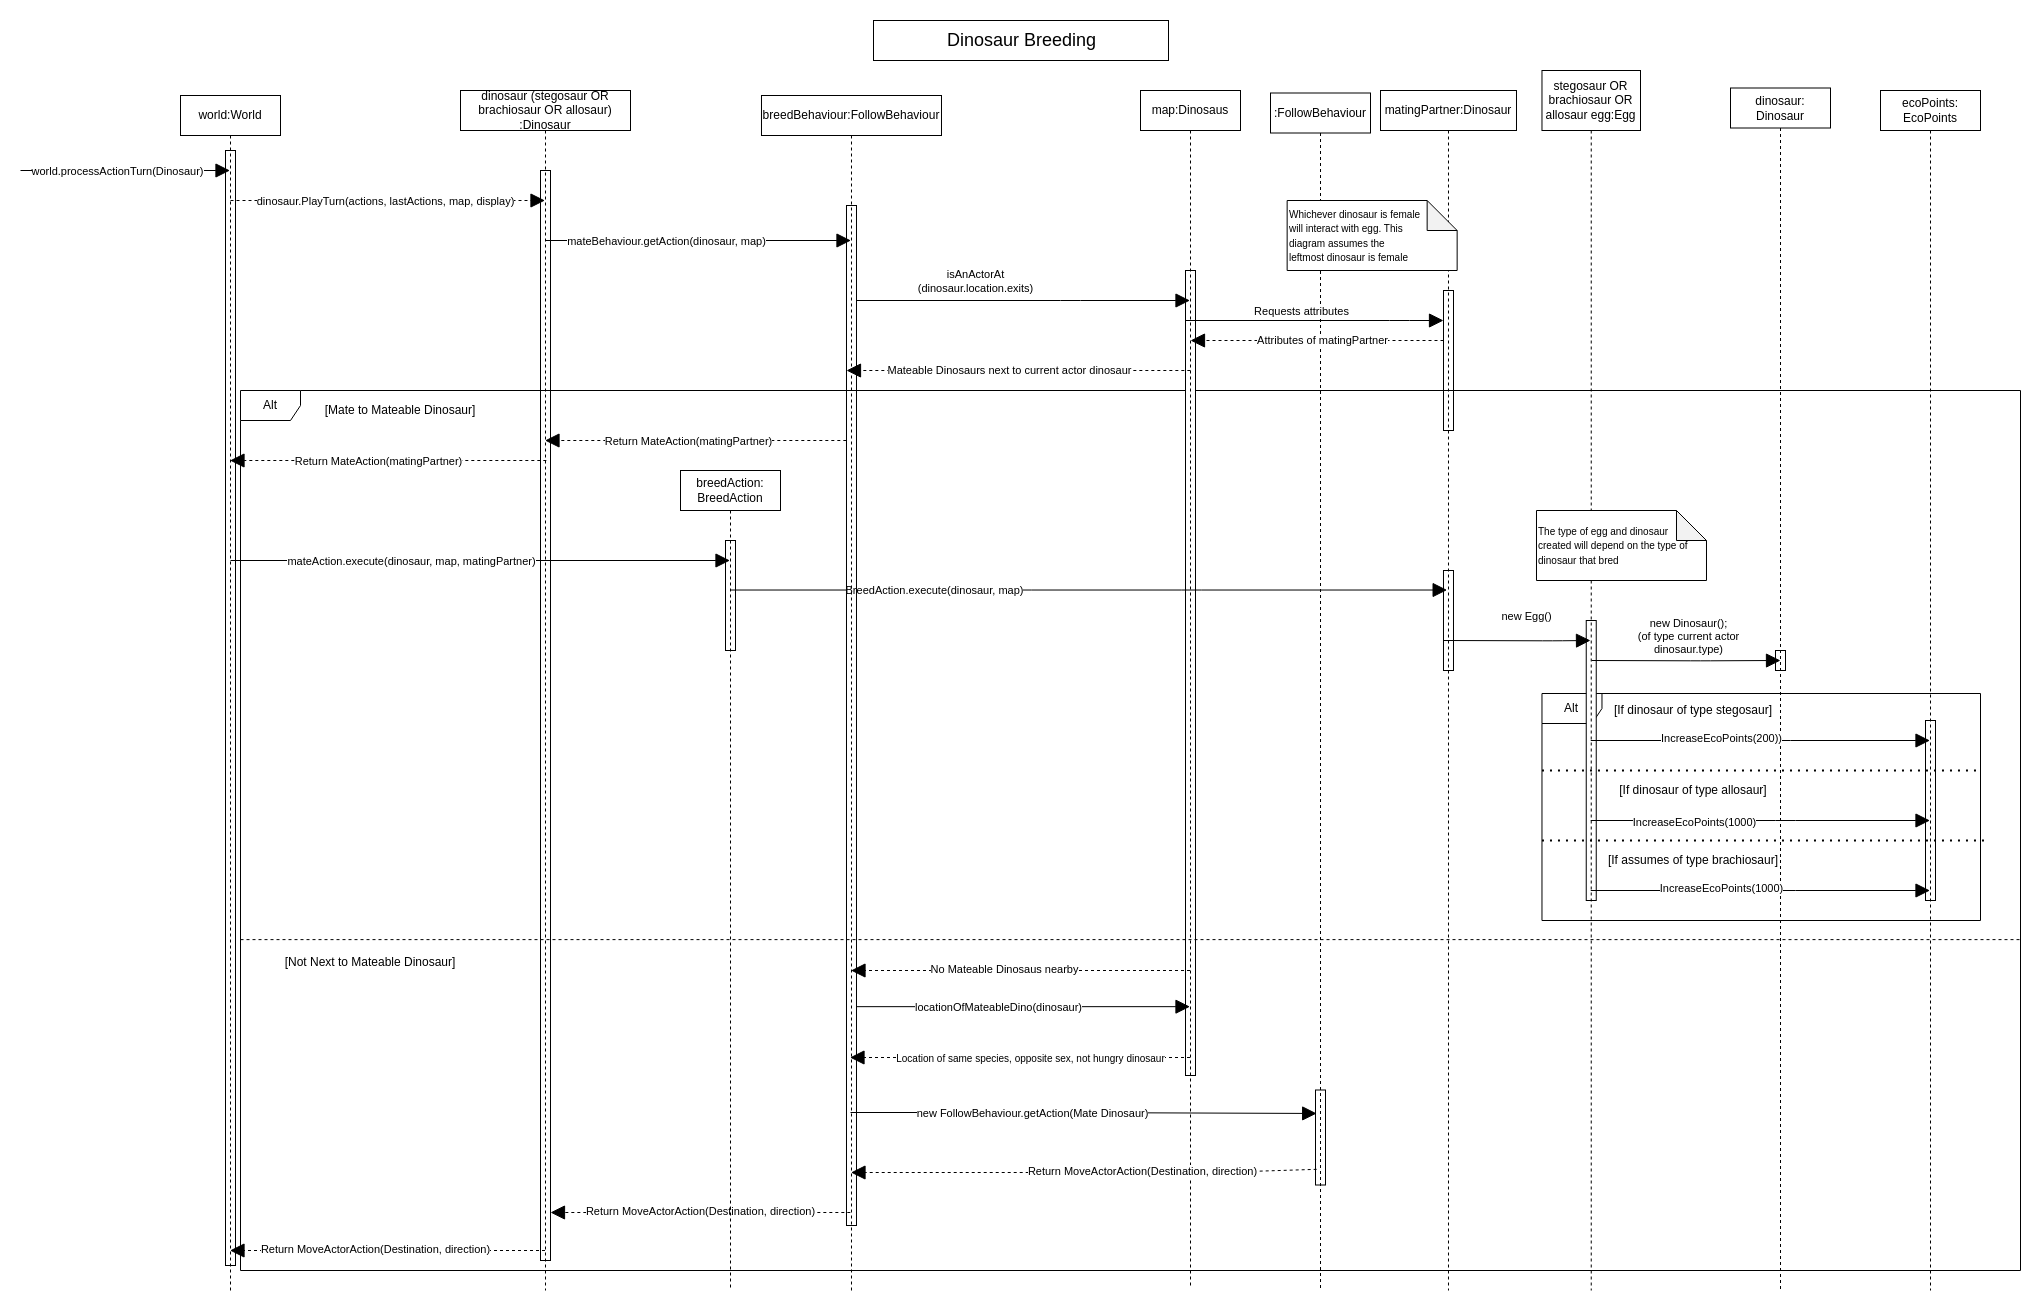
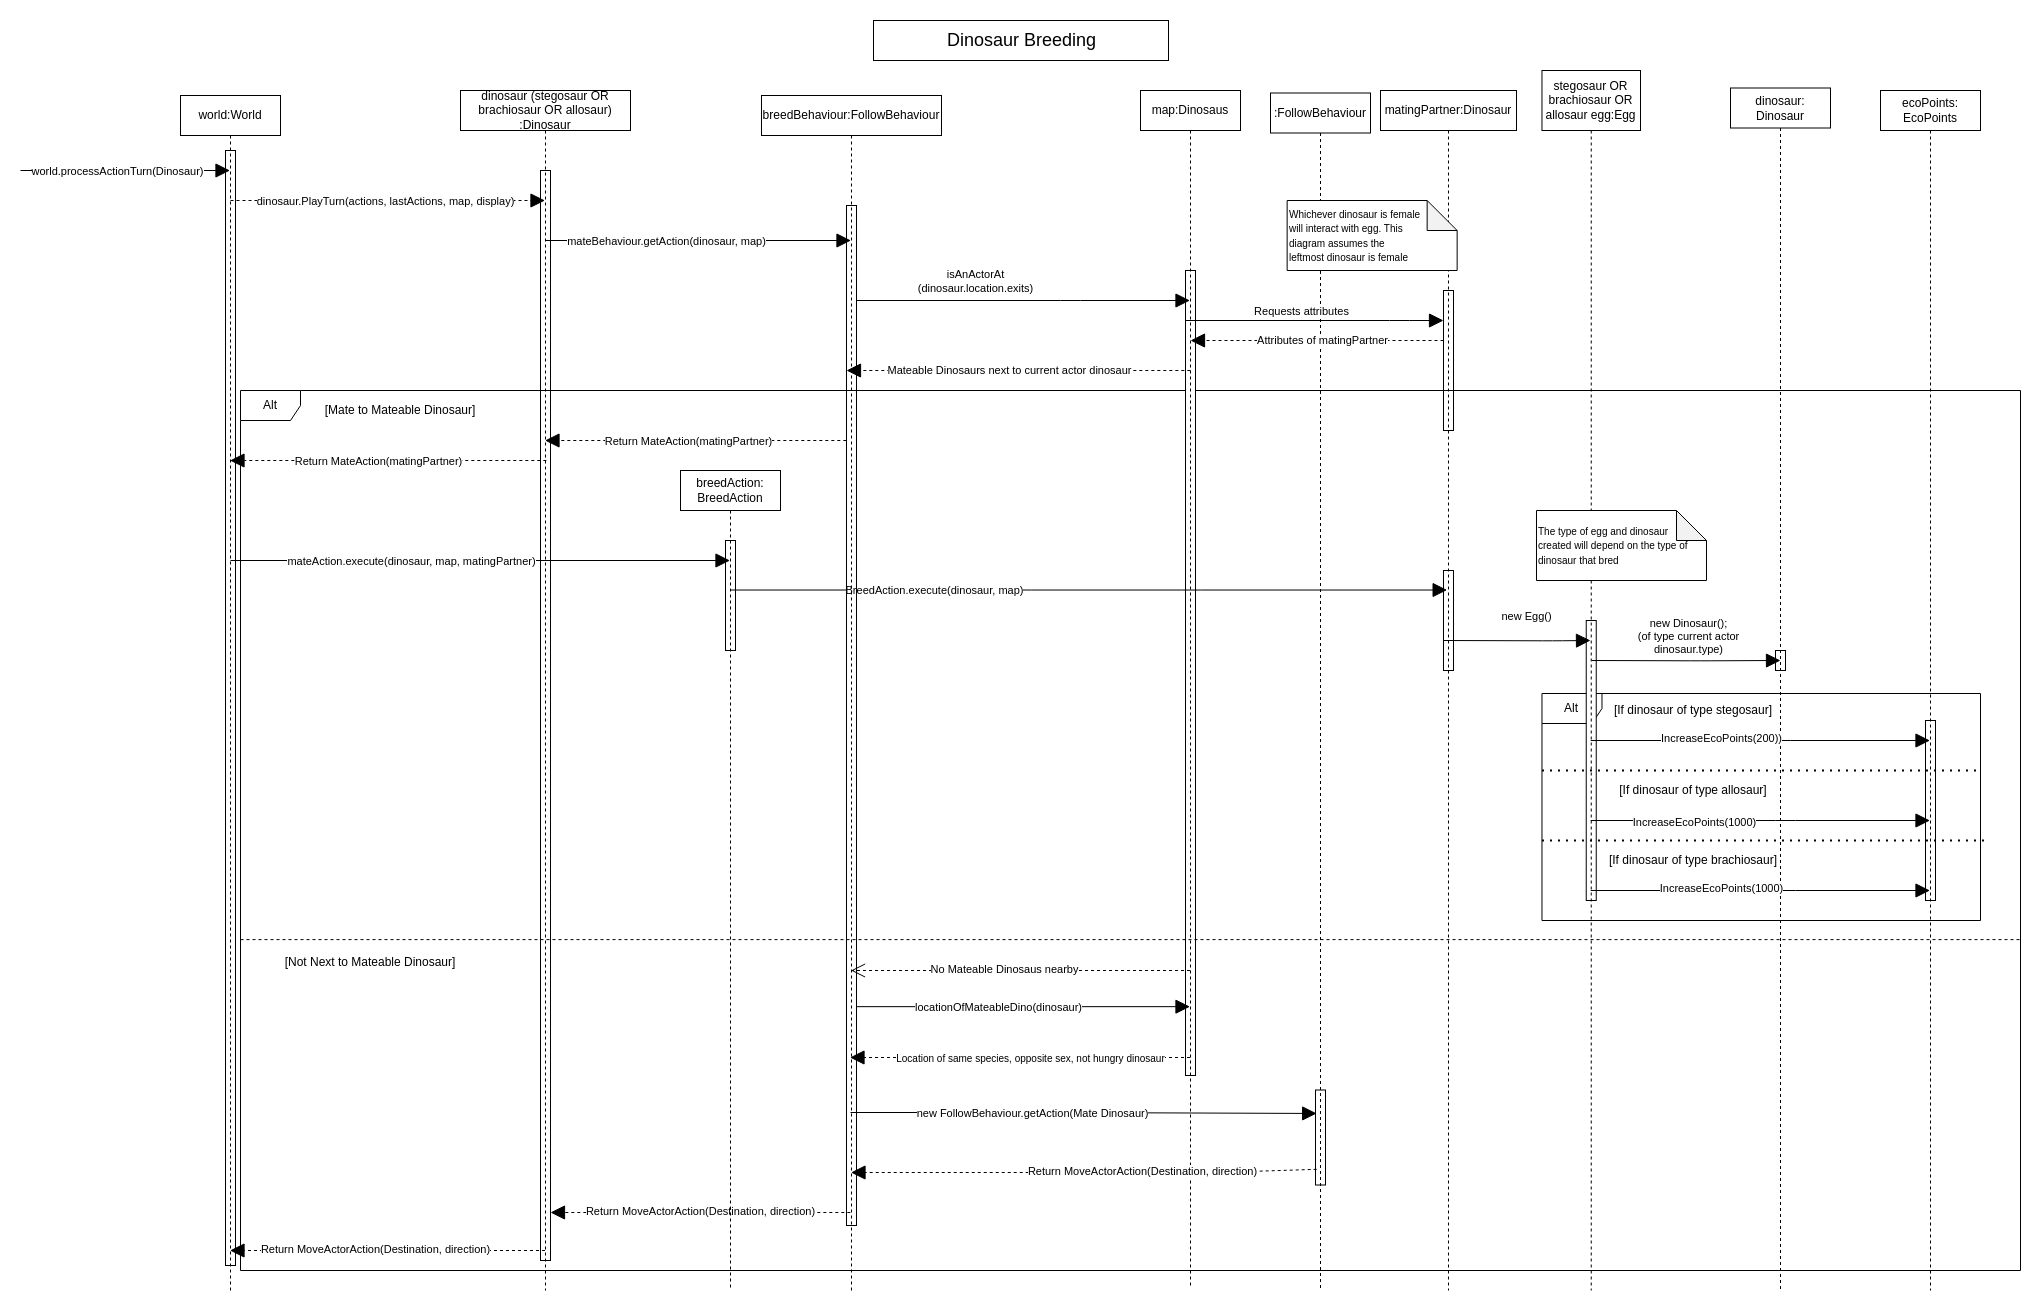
(1694, 861) -> (1694, 861)
(866, 971) -> (860, 971)
